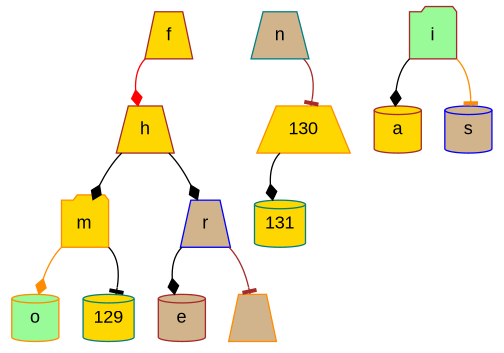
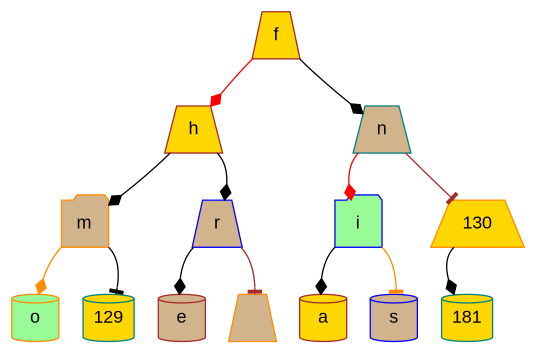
(433, 35) -> (358, 224)
none -> (324, 82)
none -> (350, 168)
(85, 224) -> (85, 224)
(280, 224) -> (467, 318)
